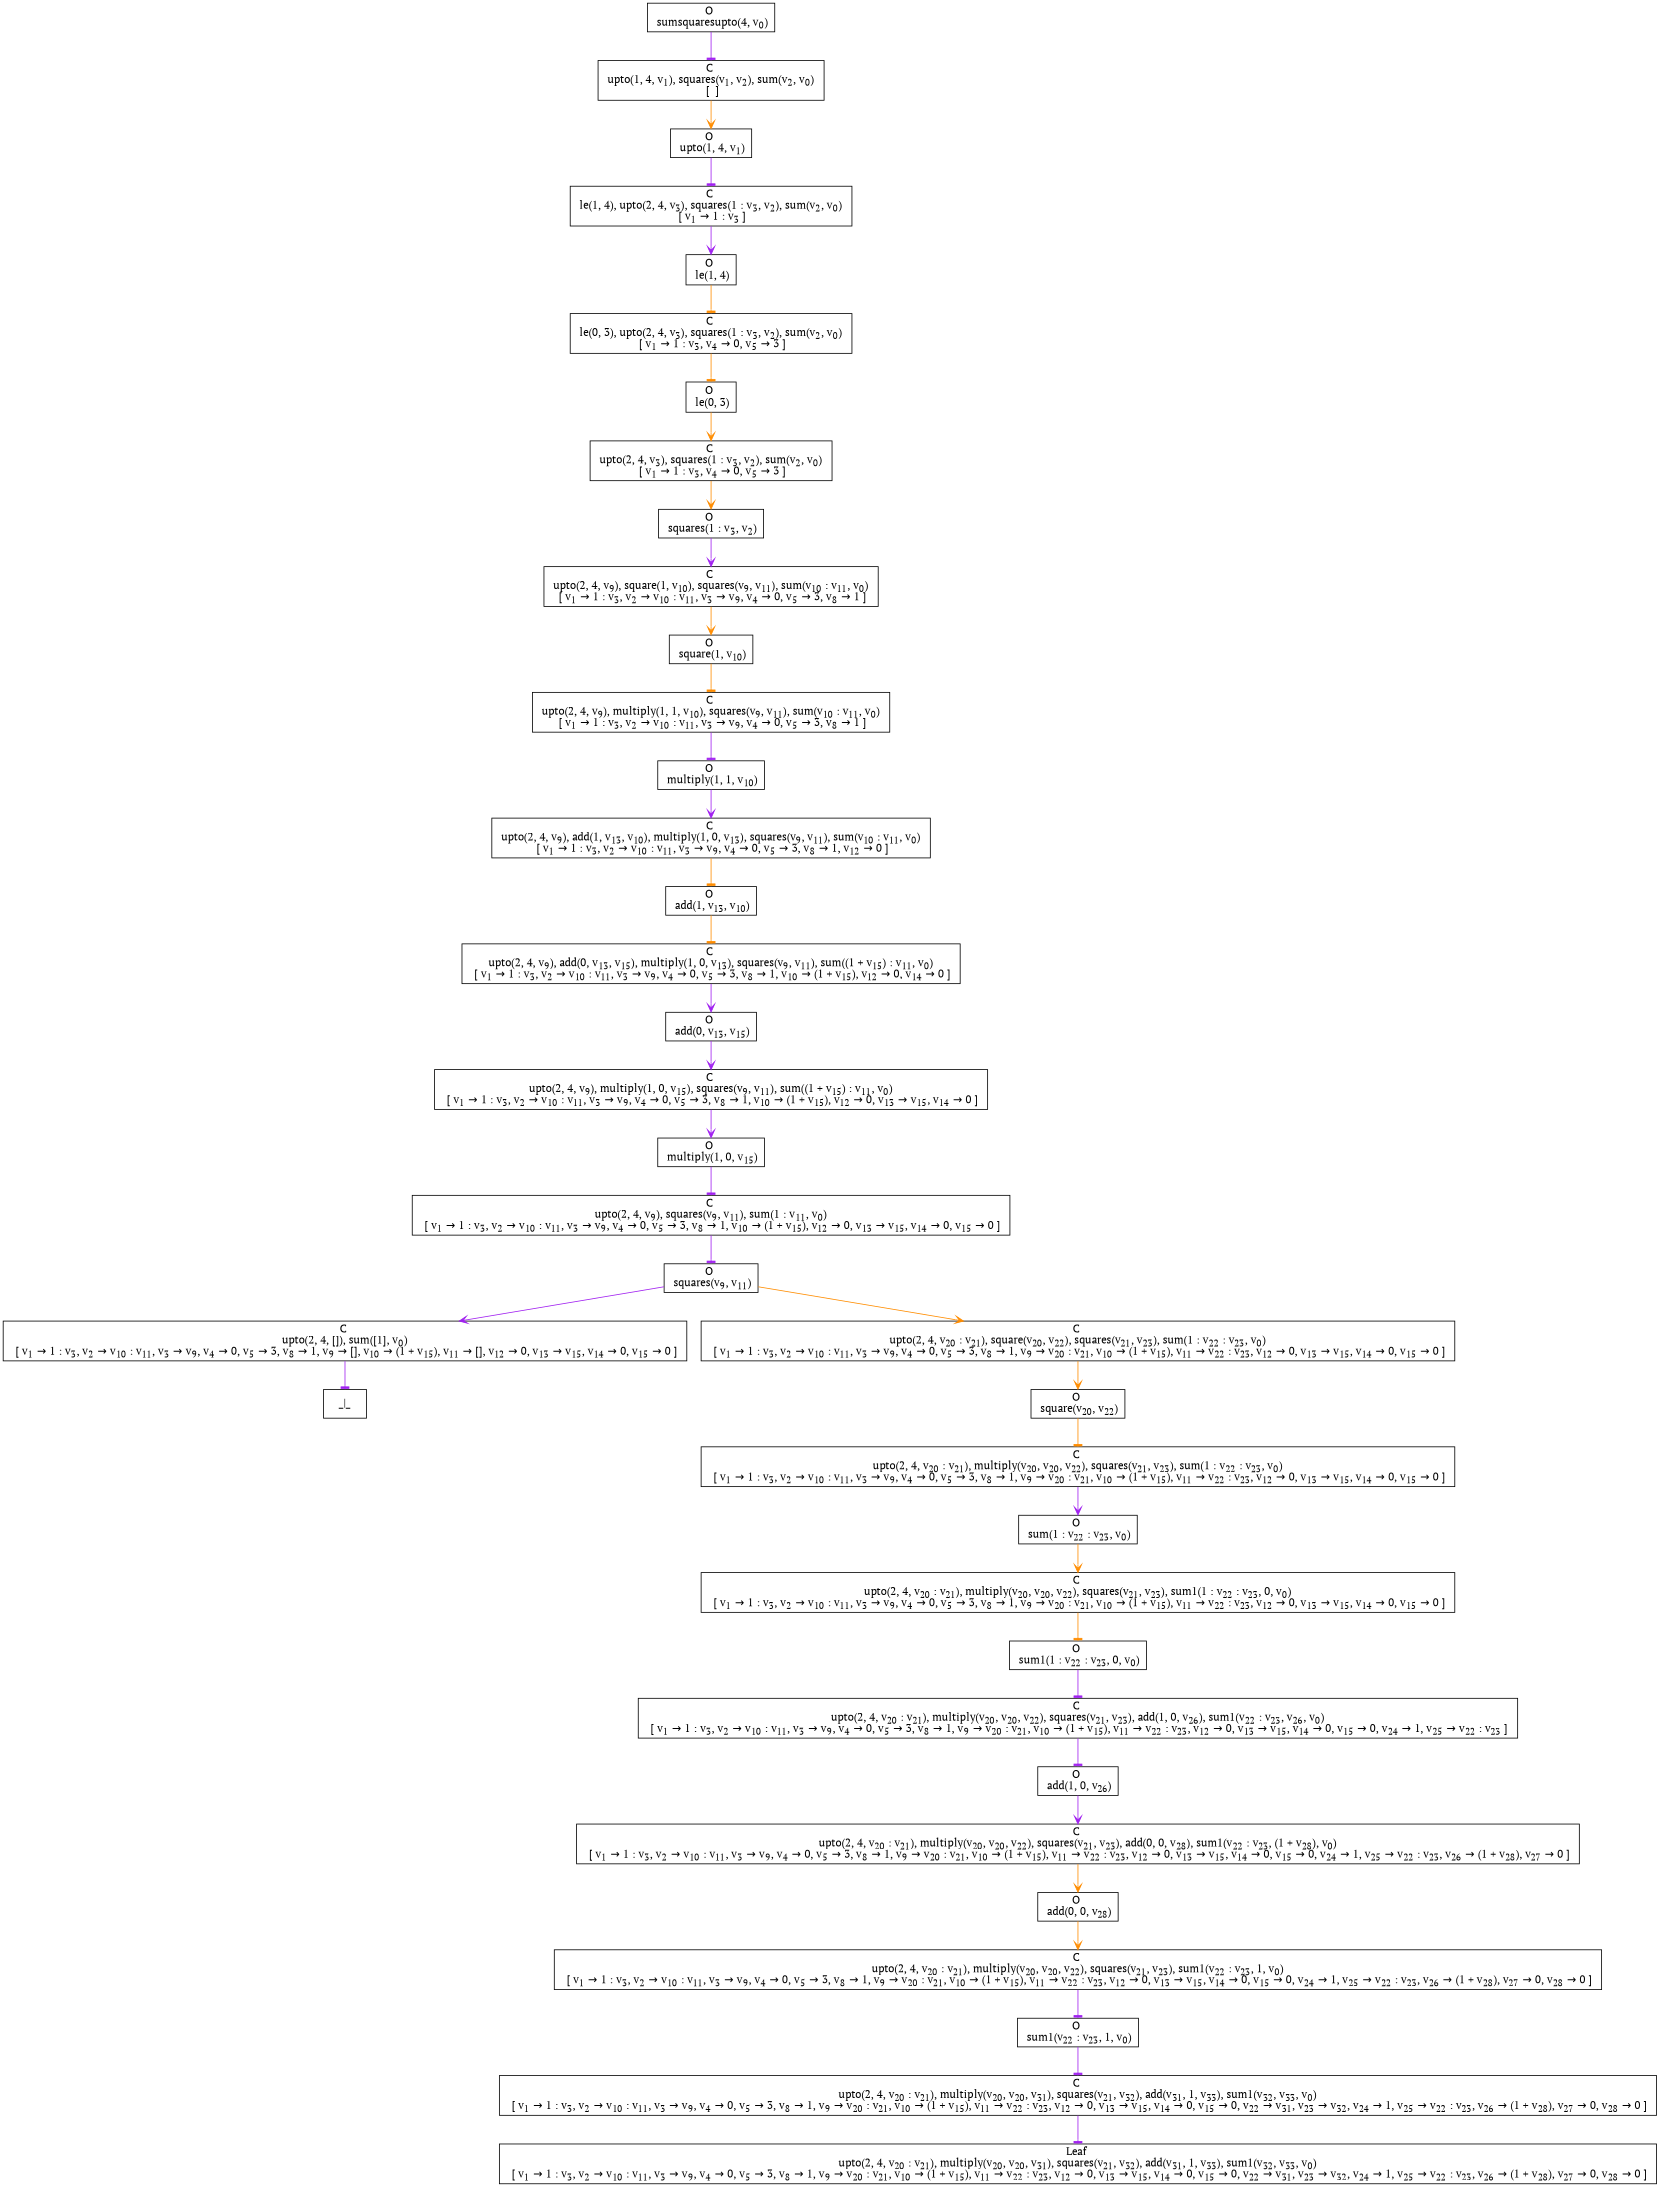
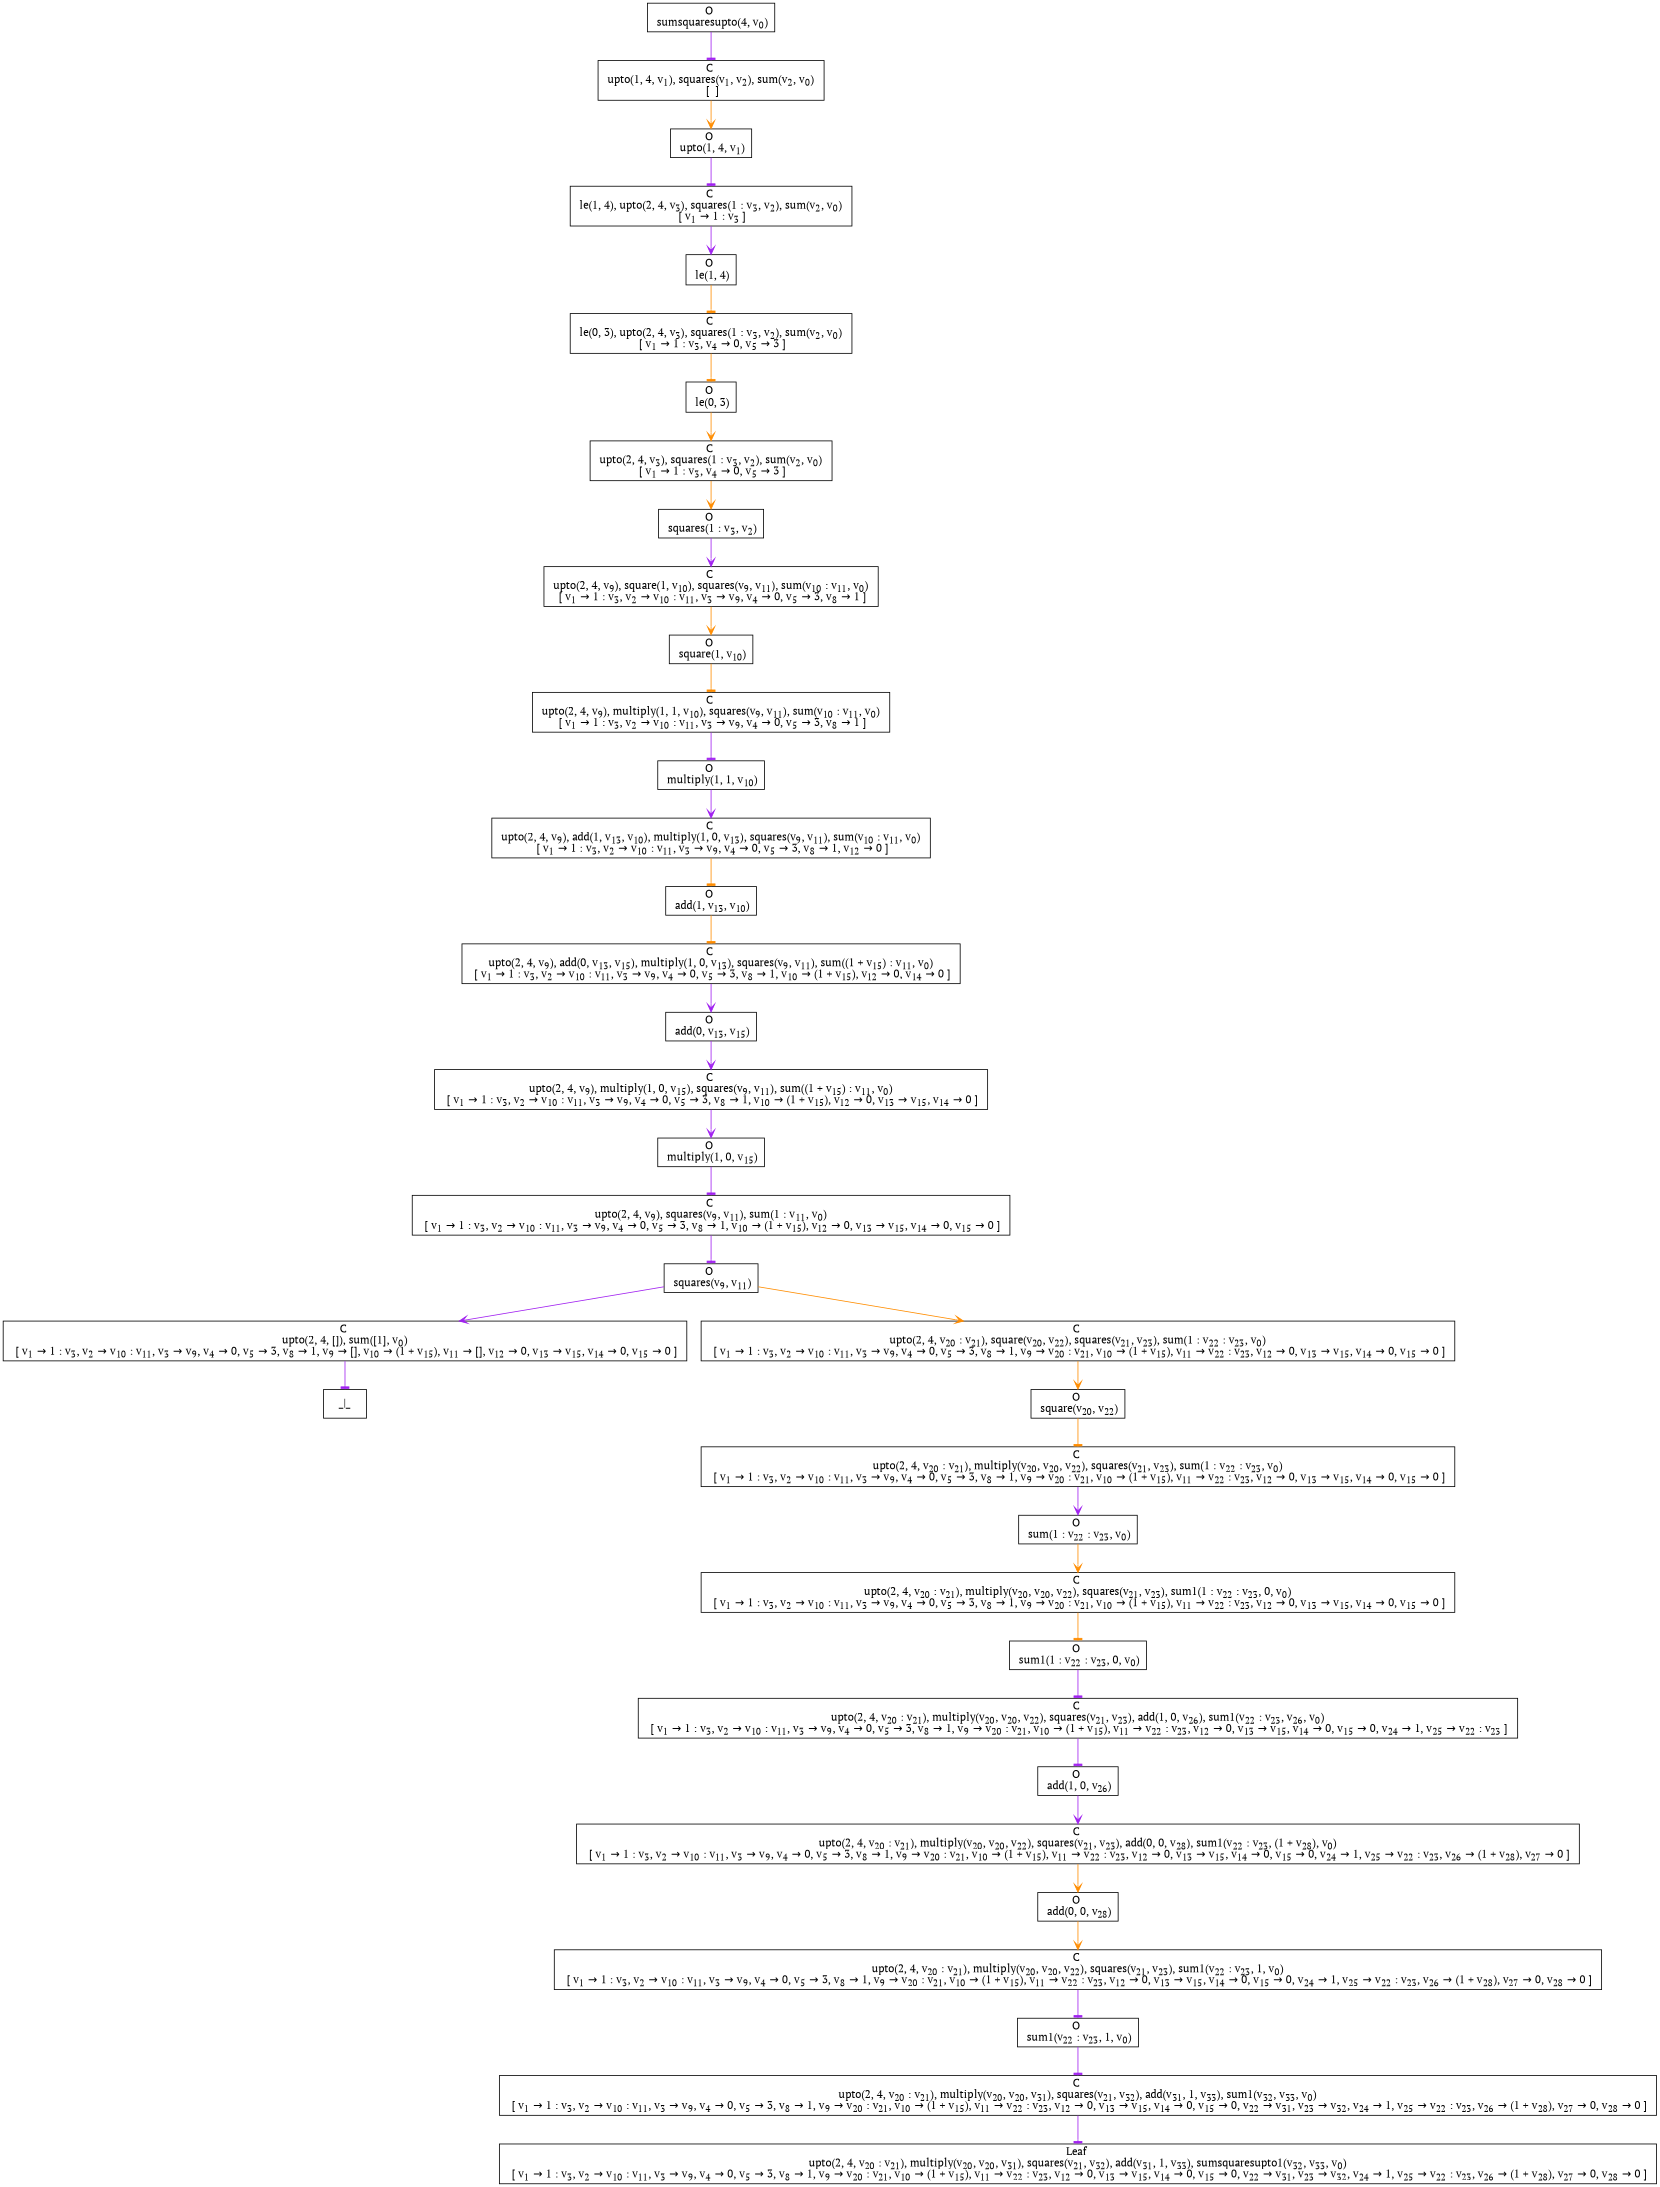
(1240, 2163) -> (1240, 2163)
